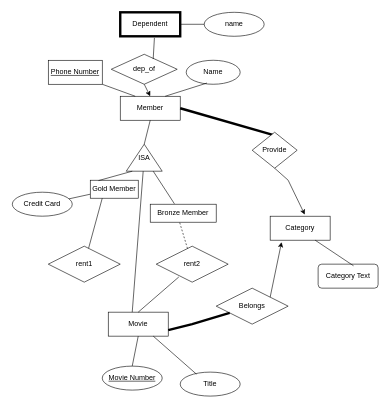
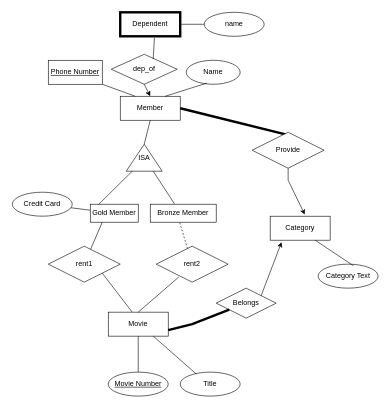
(275, 150) -> (288, 150)
(114, 189) -> (114, 213)
(138, 242) -> (118, 293)
(348, 276) -> (348, 276)
(252, 306) -> (246, 303)
(132, 378) -> (138, 384)
